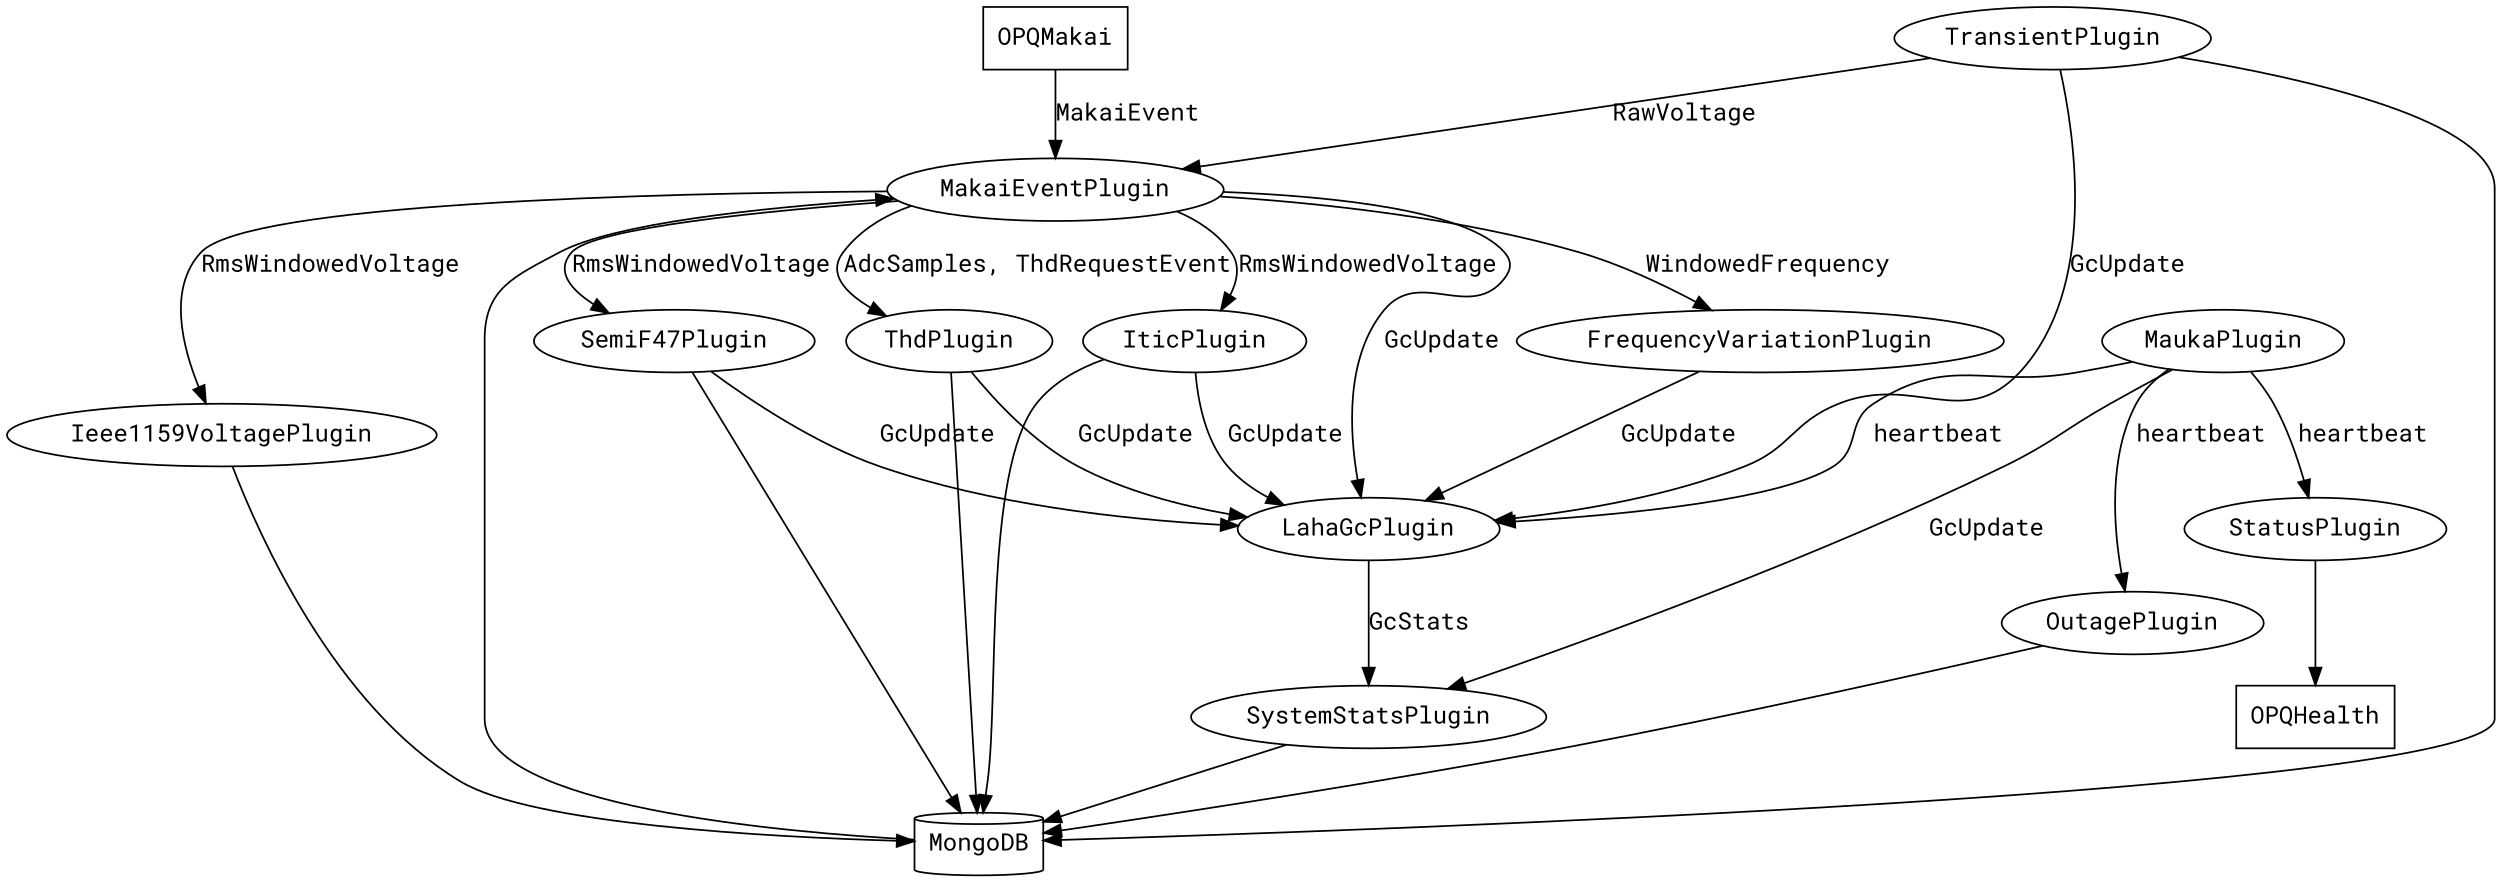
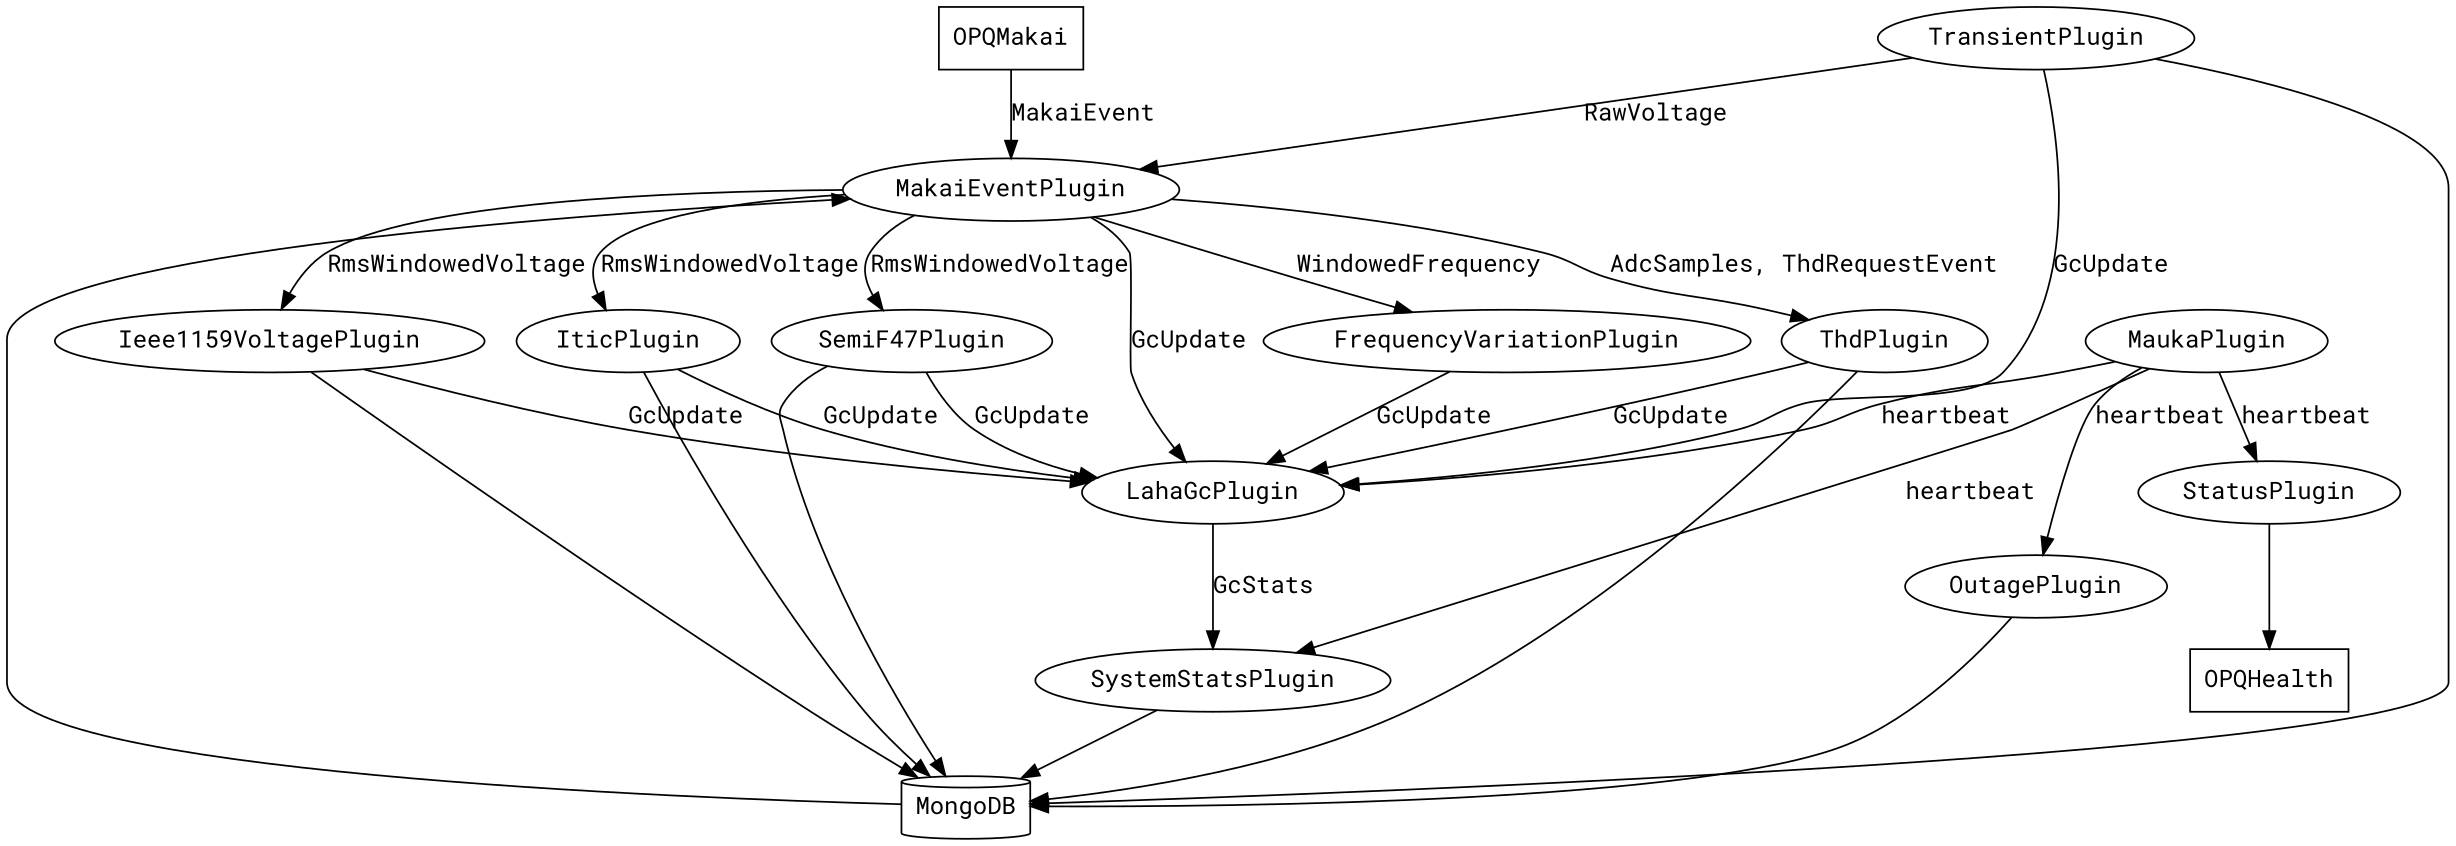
none -> (714, 443)
(1987, 529) -> (1971, 492)
